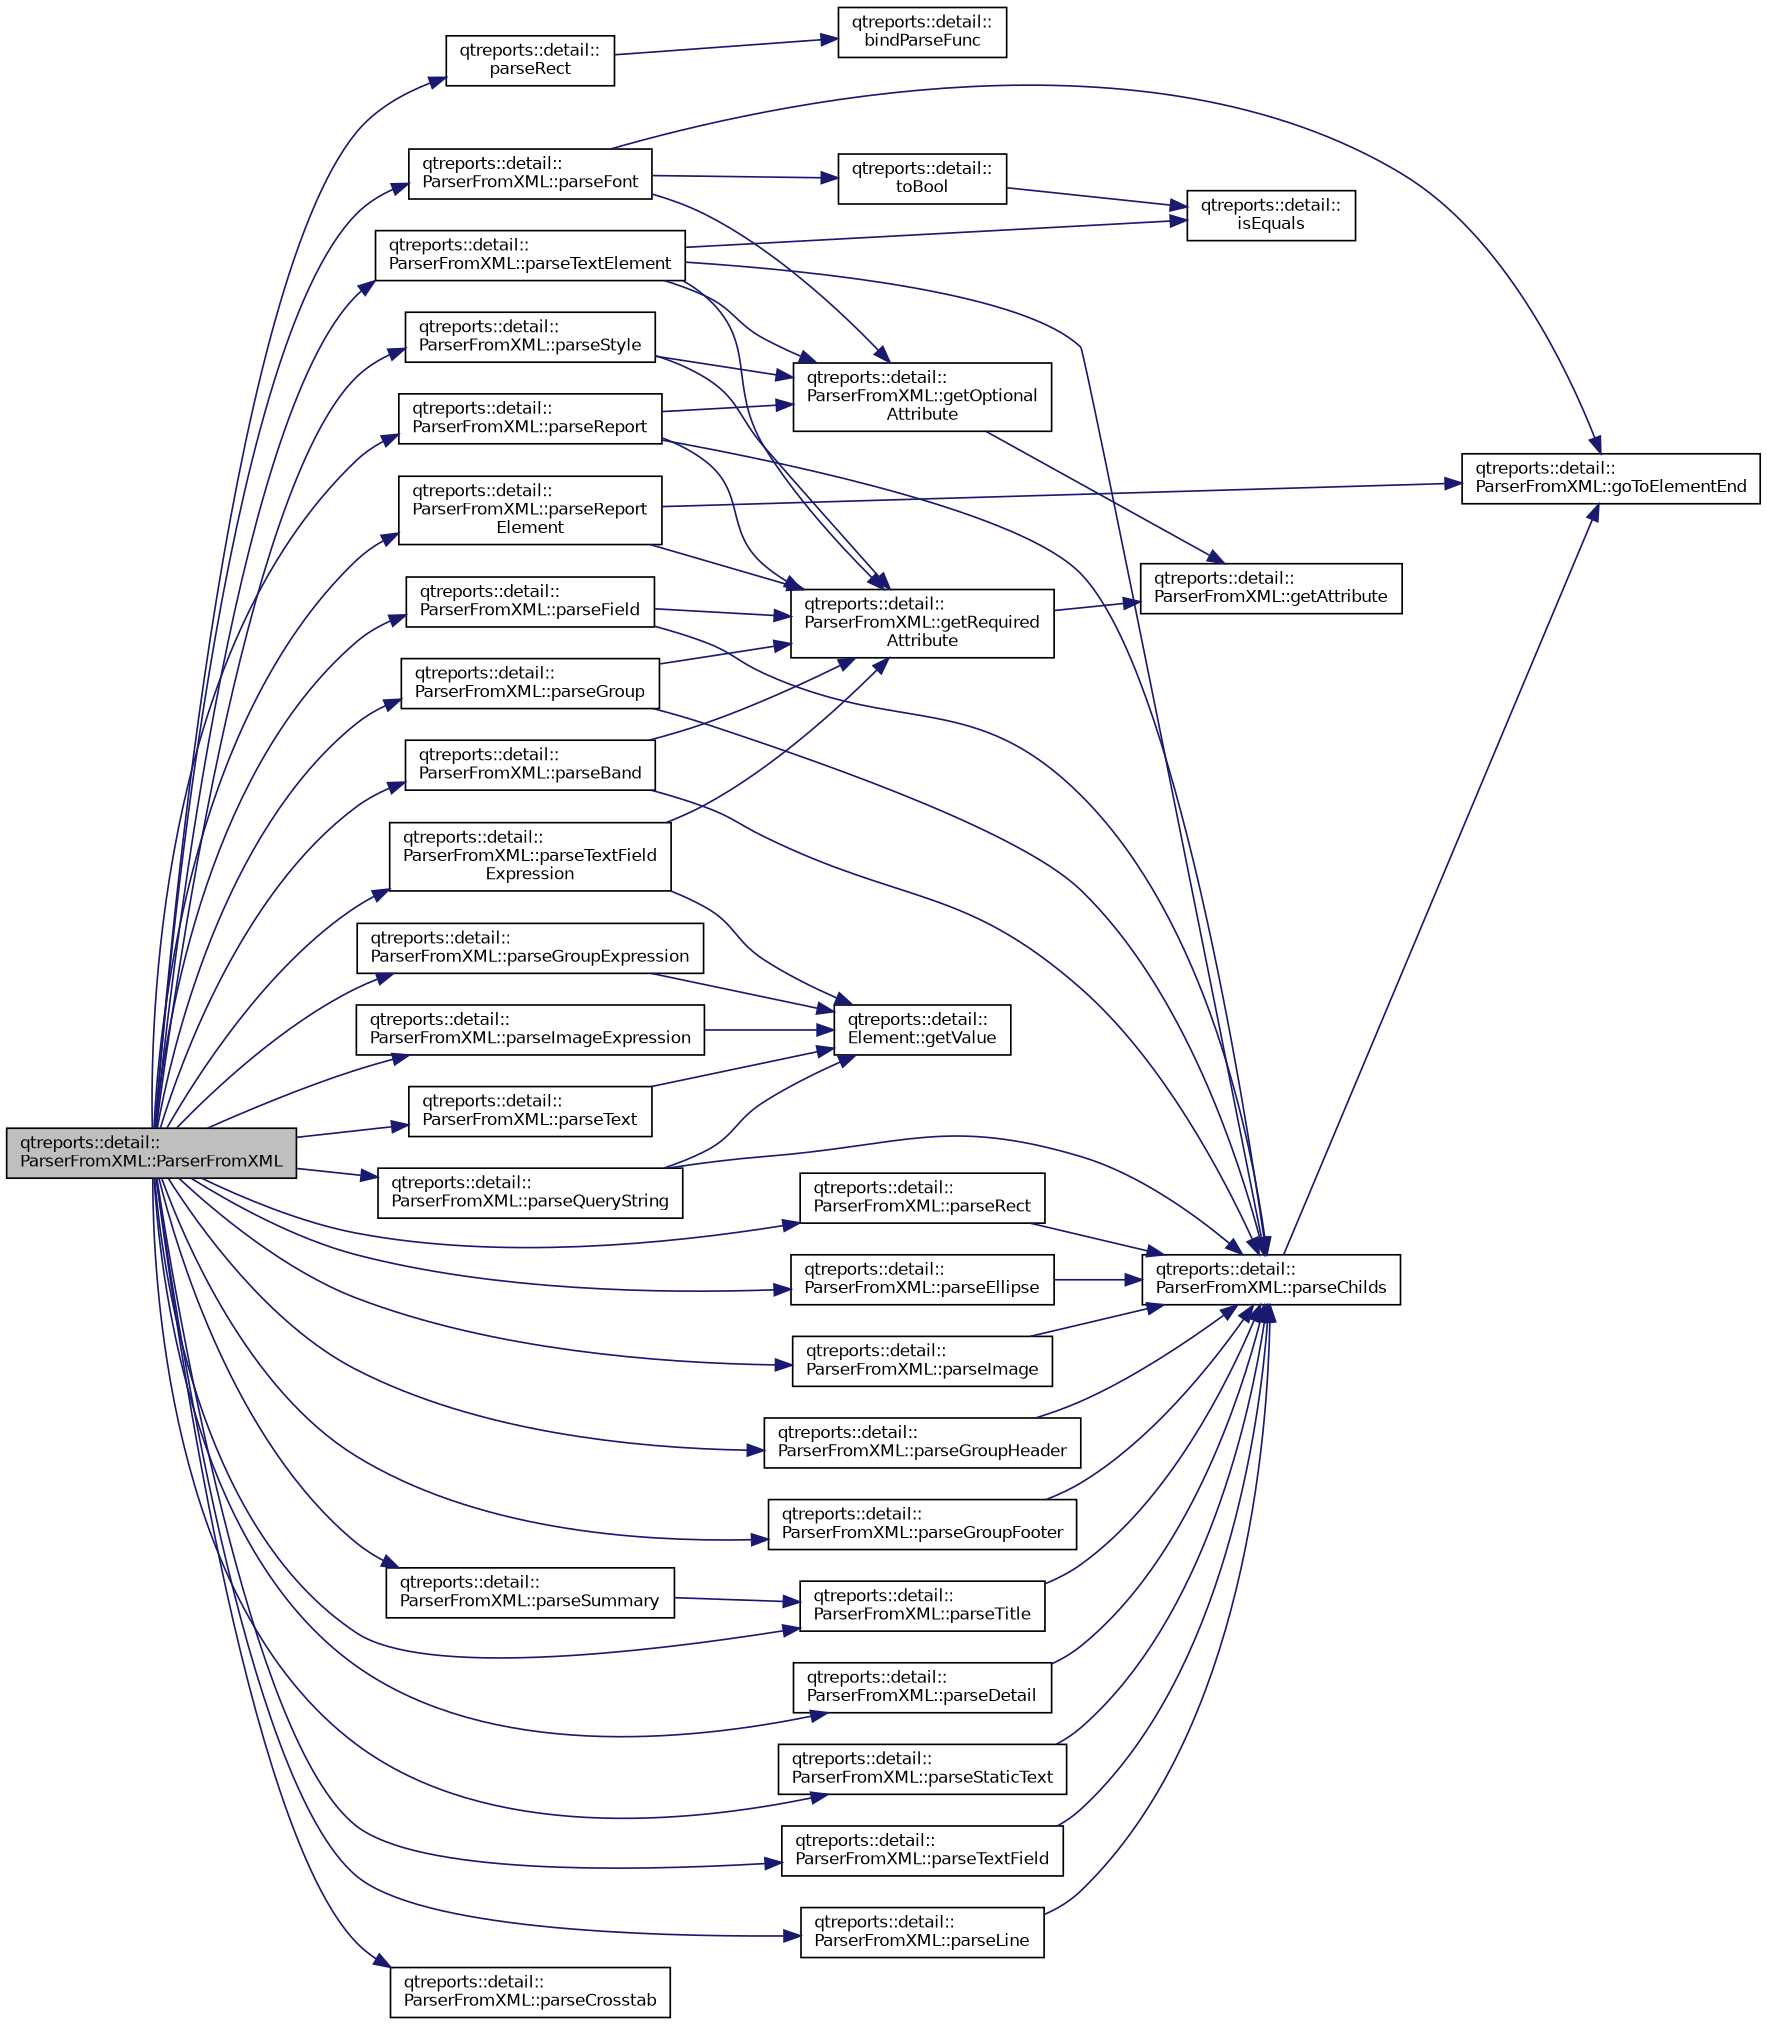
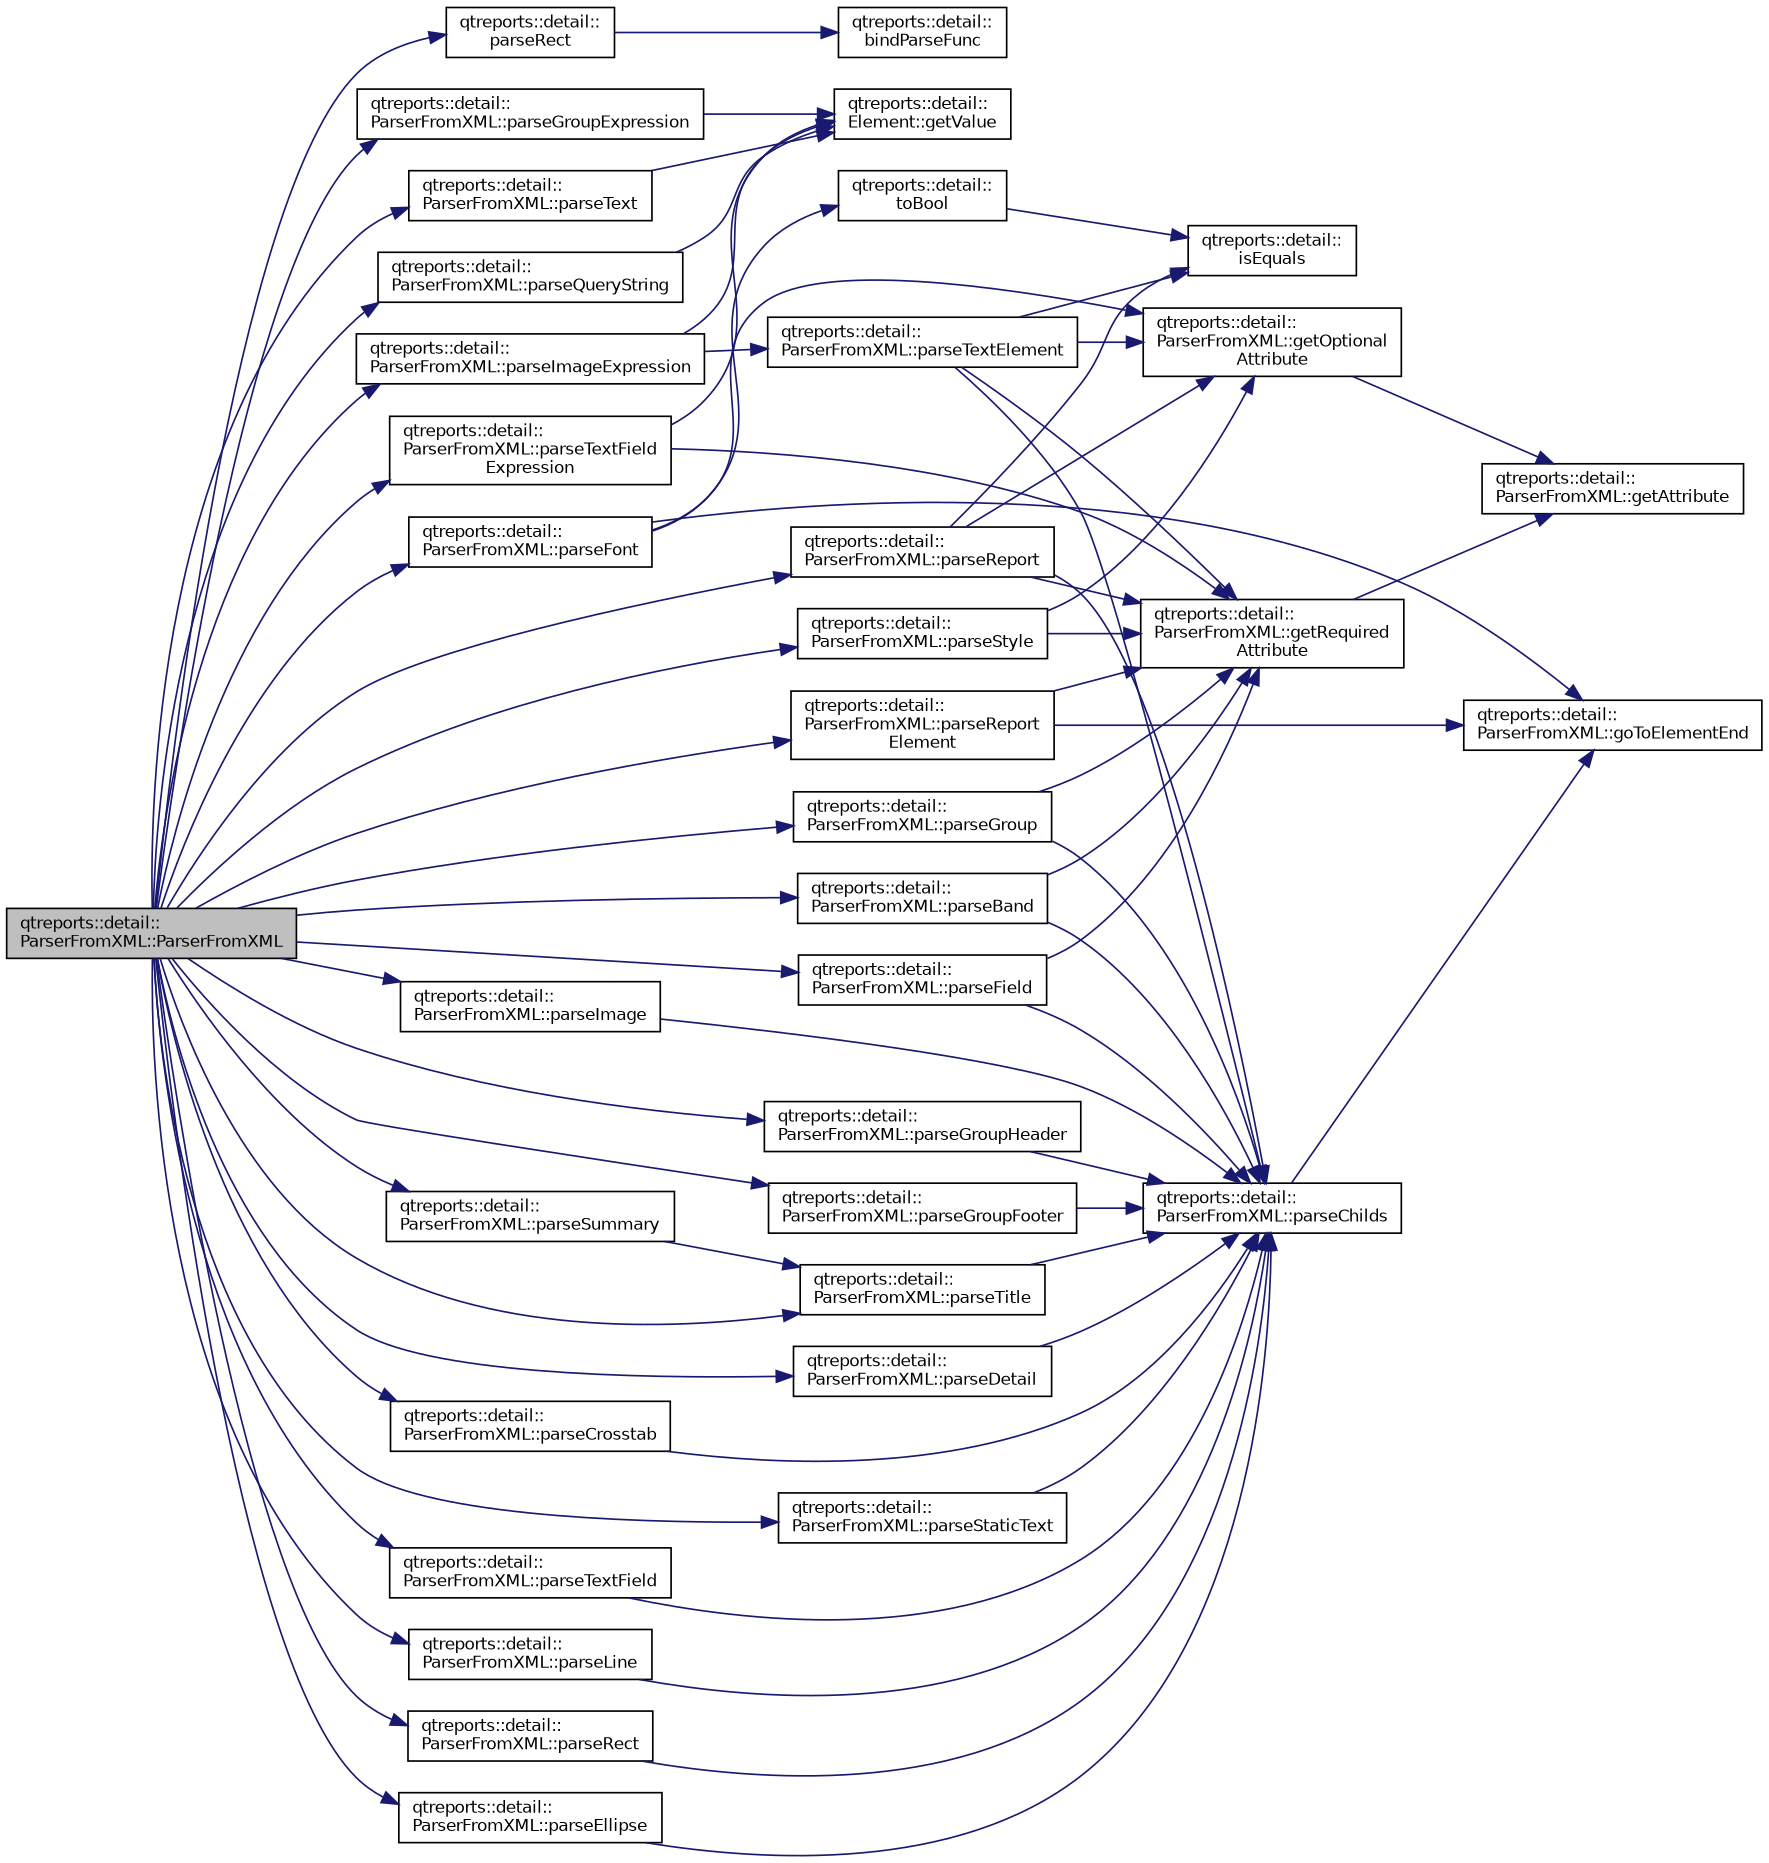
none -> (1066, 402)
(235, 612) -> (721, 351)
(961, 1136) -> (994, 1442)
